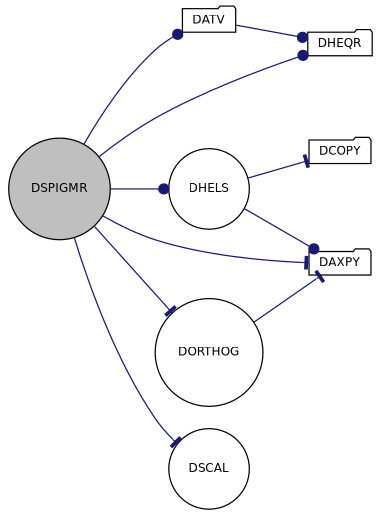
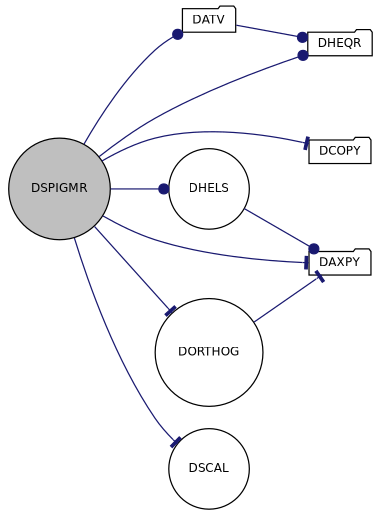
(275, 170) -> (200, 132)
